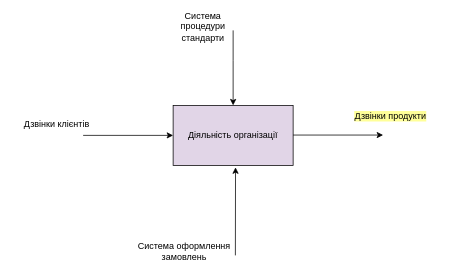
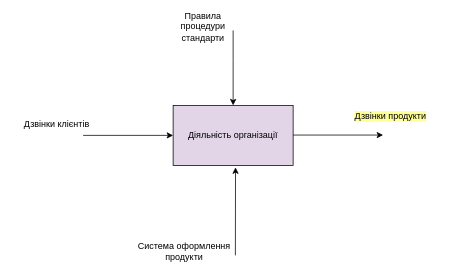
(203, 27) -> (203, 27)
(184, 252) -> (184, 252)
